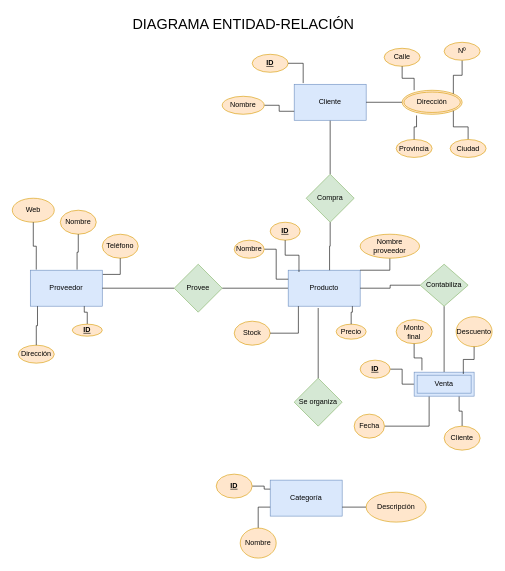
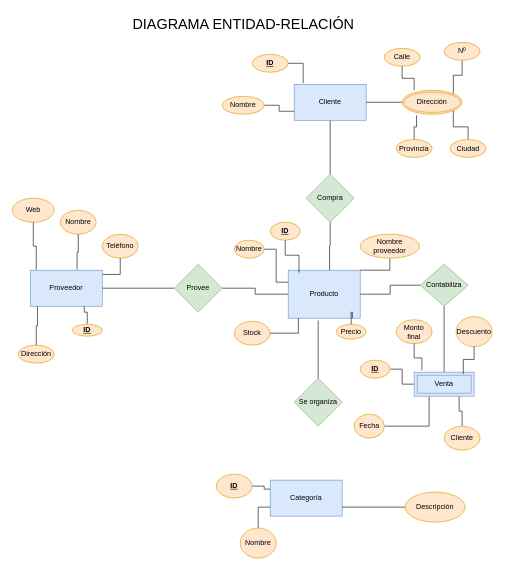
(324, 288) -> (324, 294)
(396, 507) -> (435, 507)
